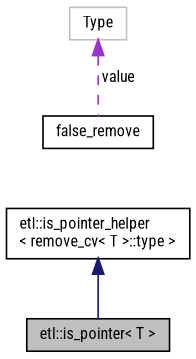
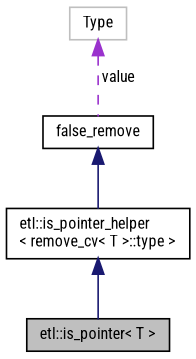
none -> (98, 187)
